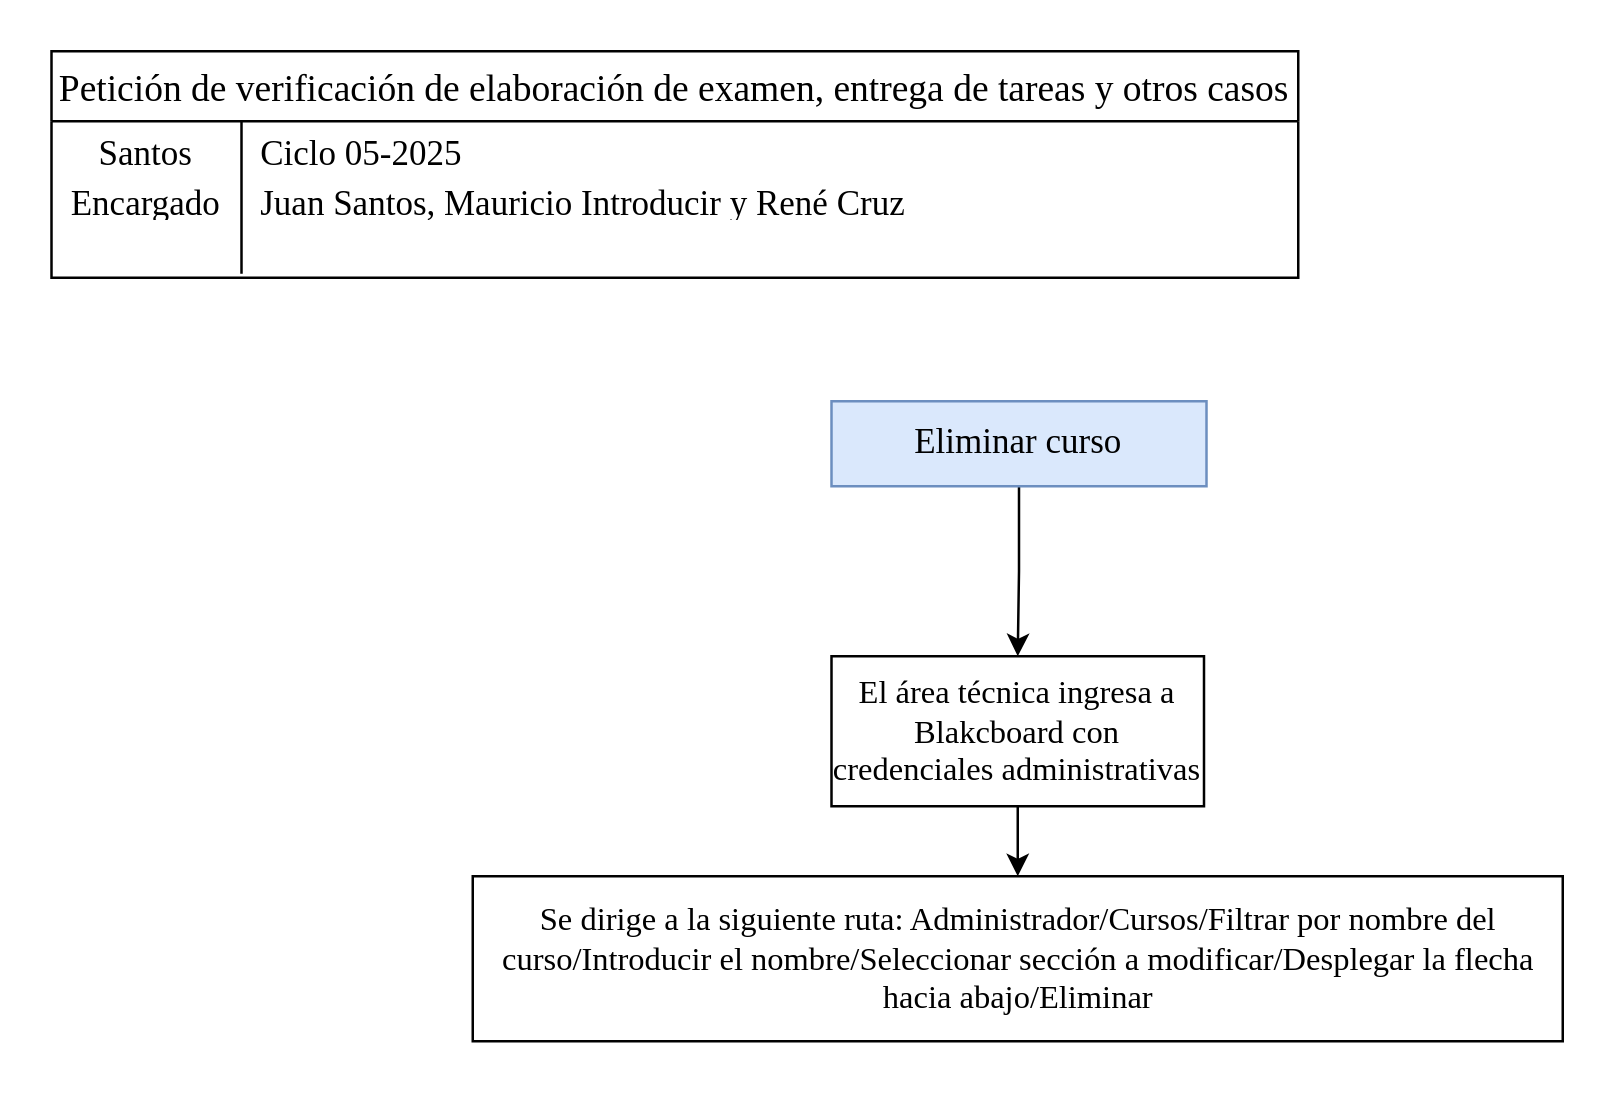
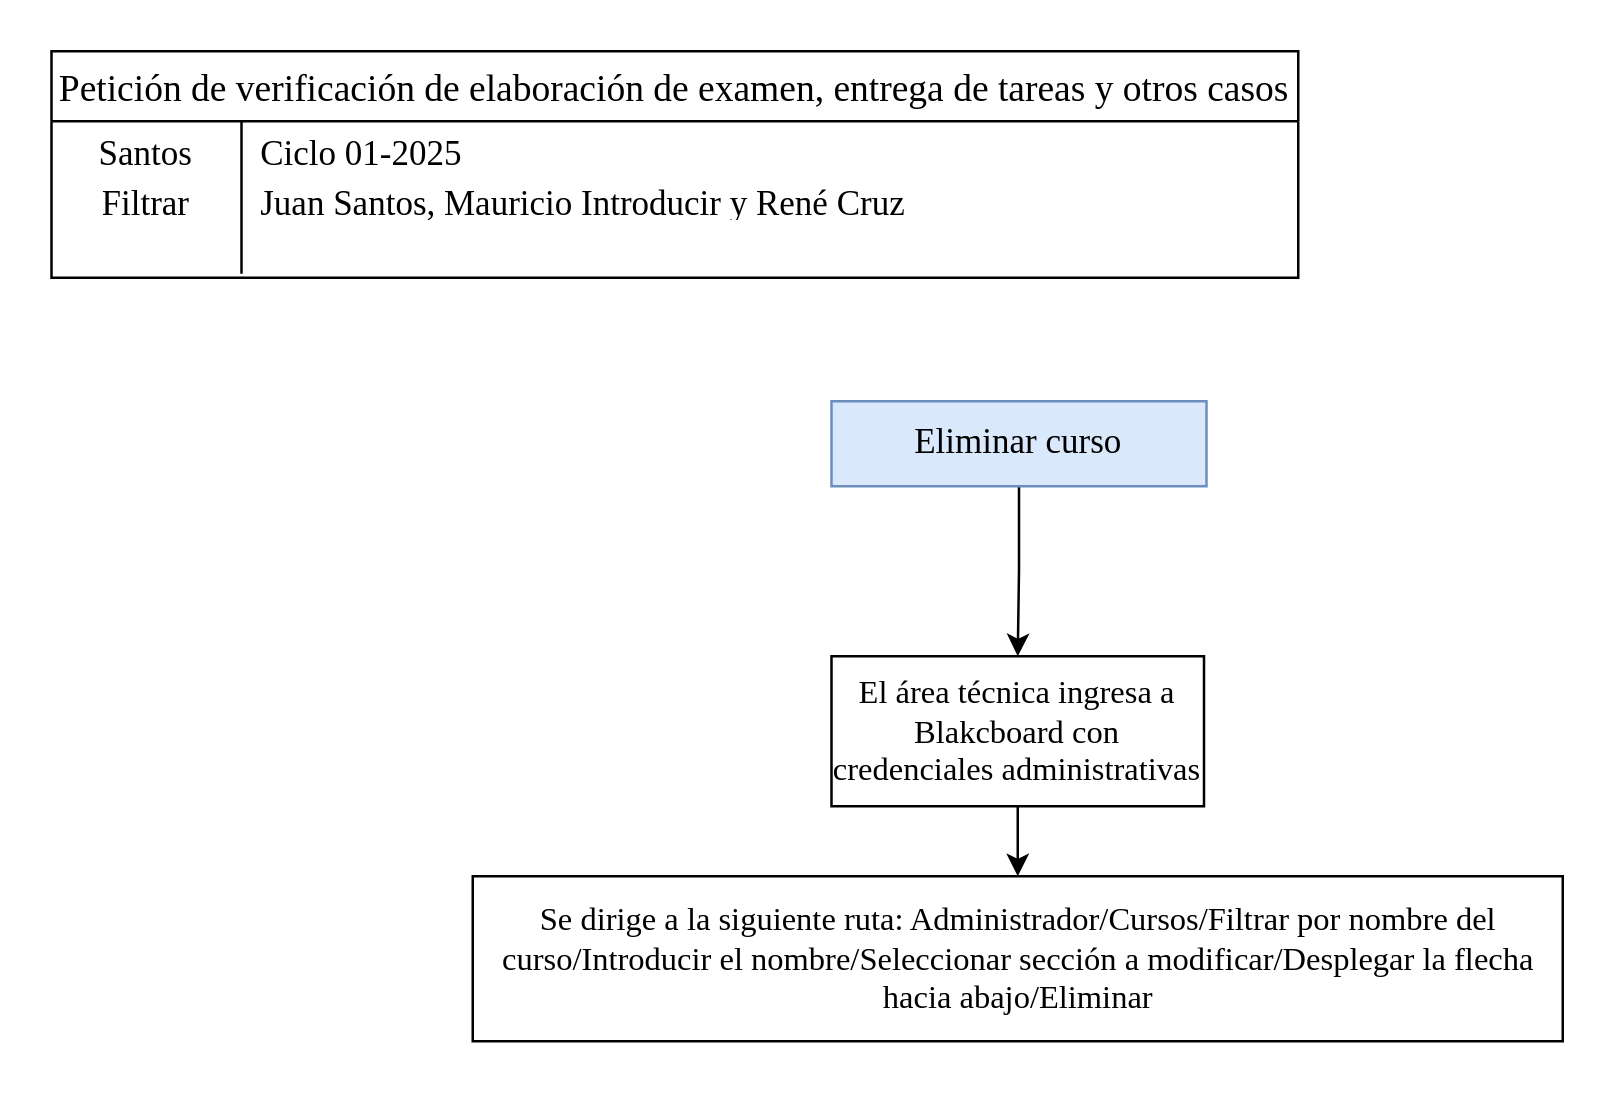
(391, 146) -> (391, 146)
(146, 199) -> (146, 199)
